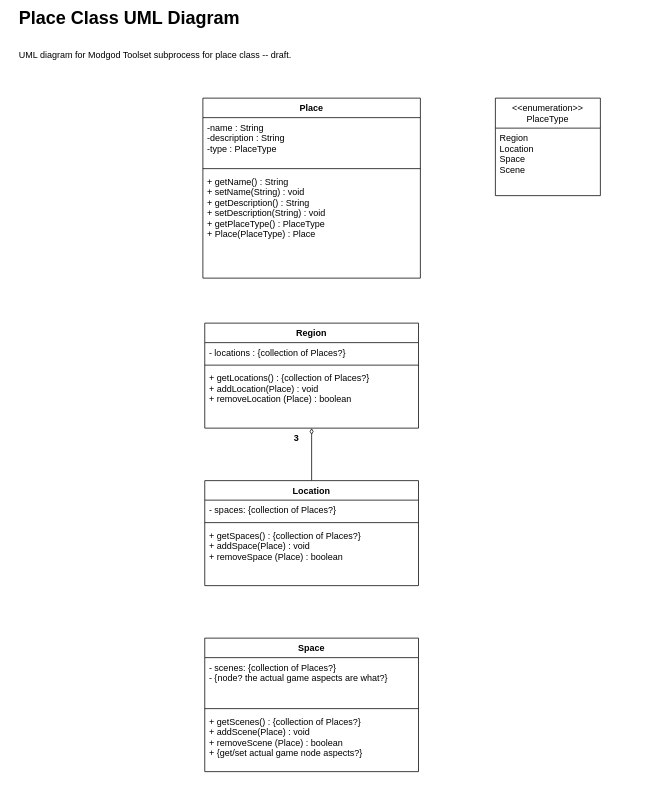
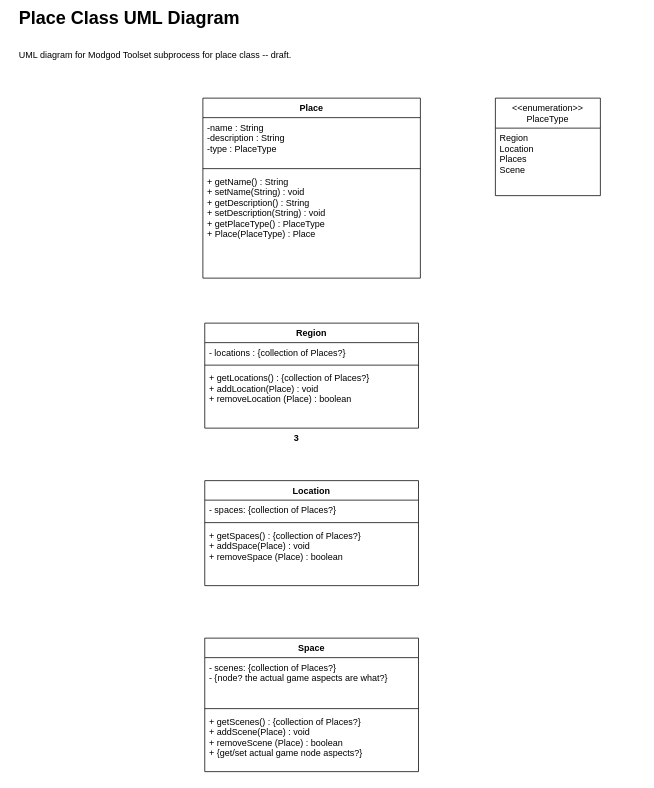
(513, 138) -> (513, 138)
(312, 457) -> none
